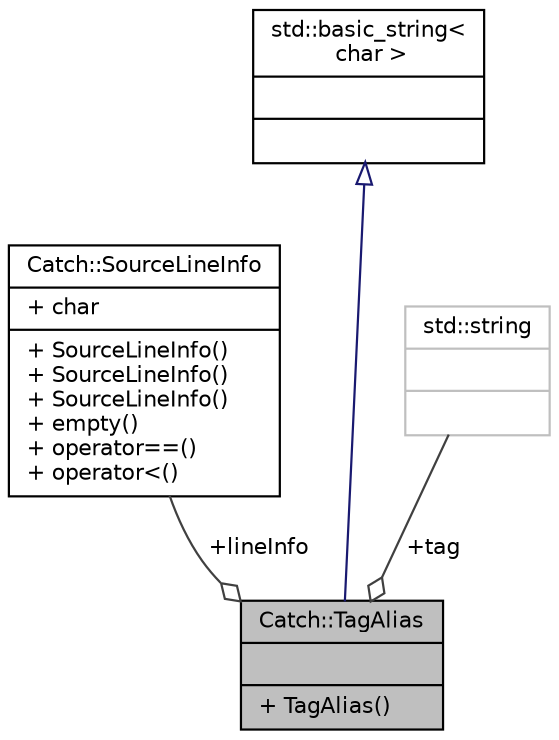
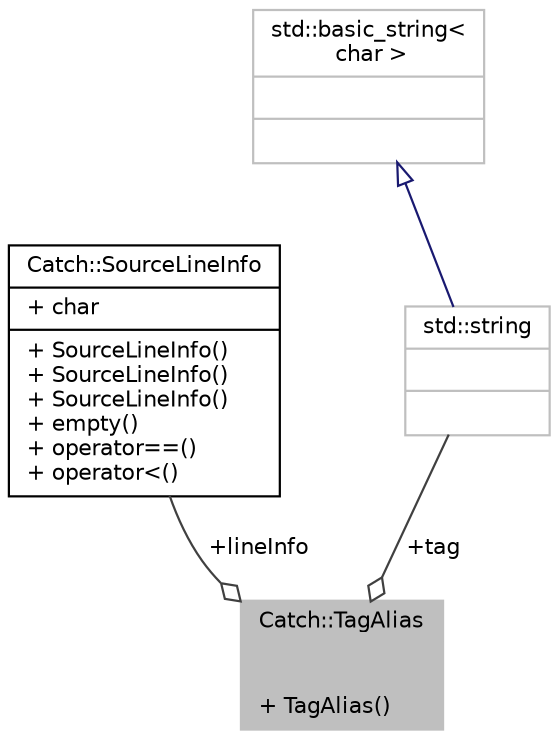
(369, 87) -> (369, 87)
(355, 393) -> (429, 245)
(342, 665) -> (342, 665)
